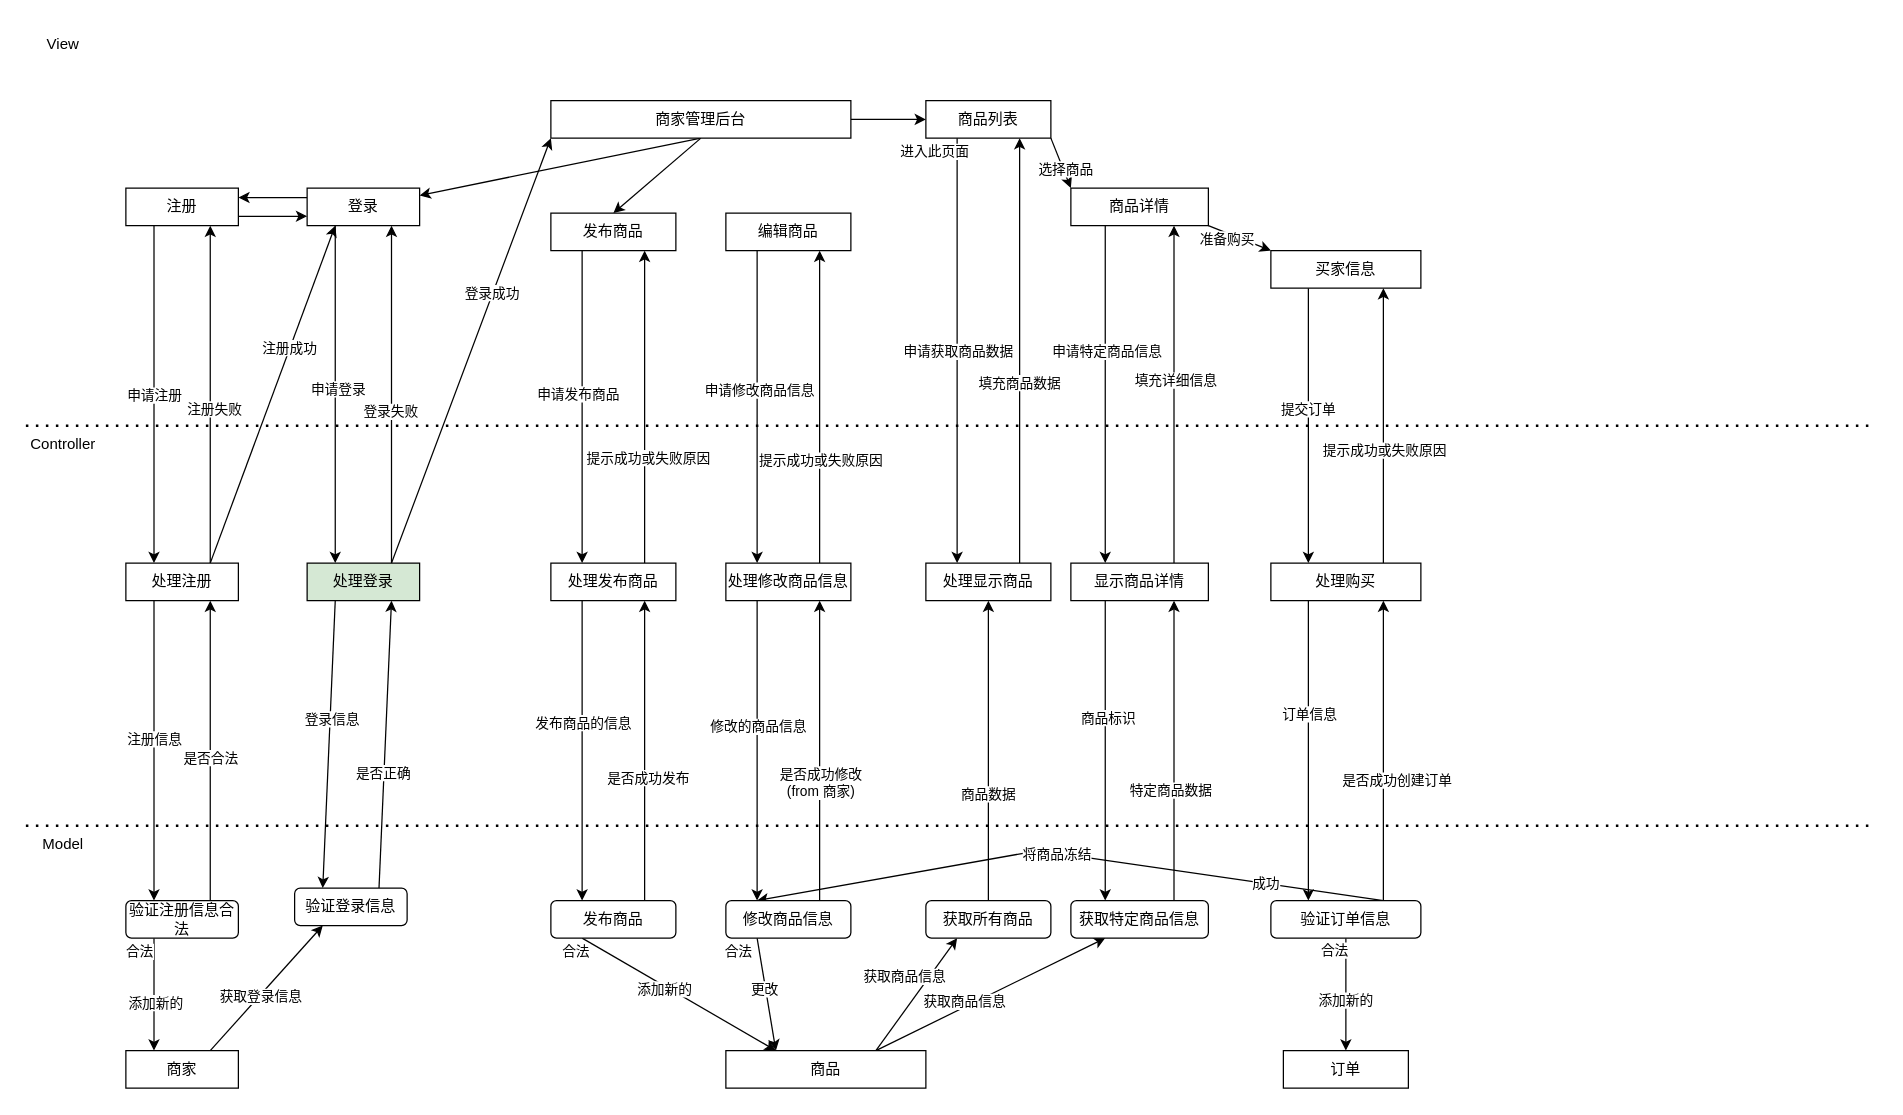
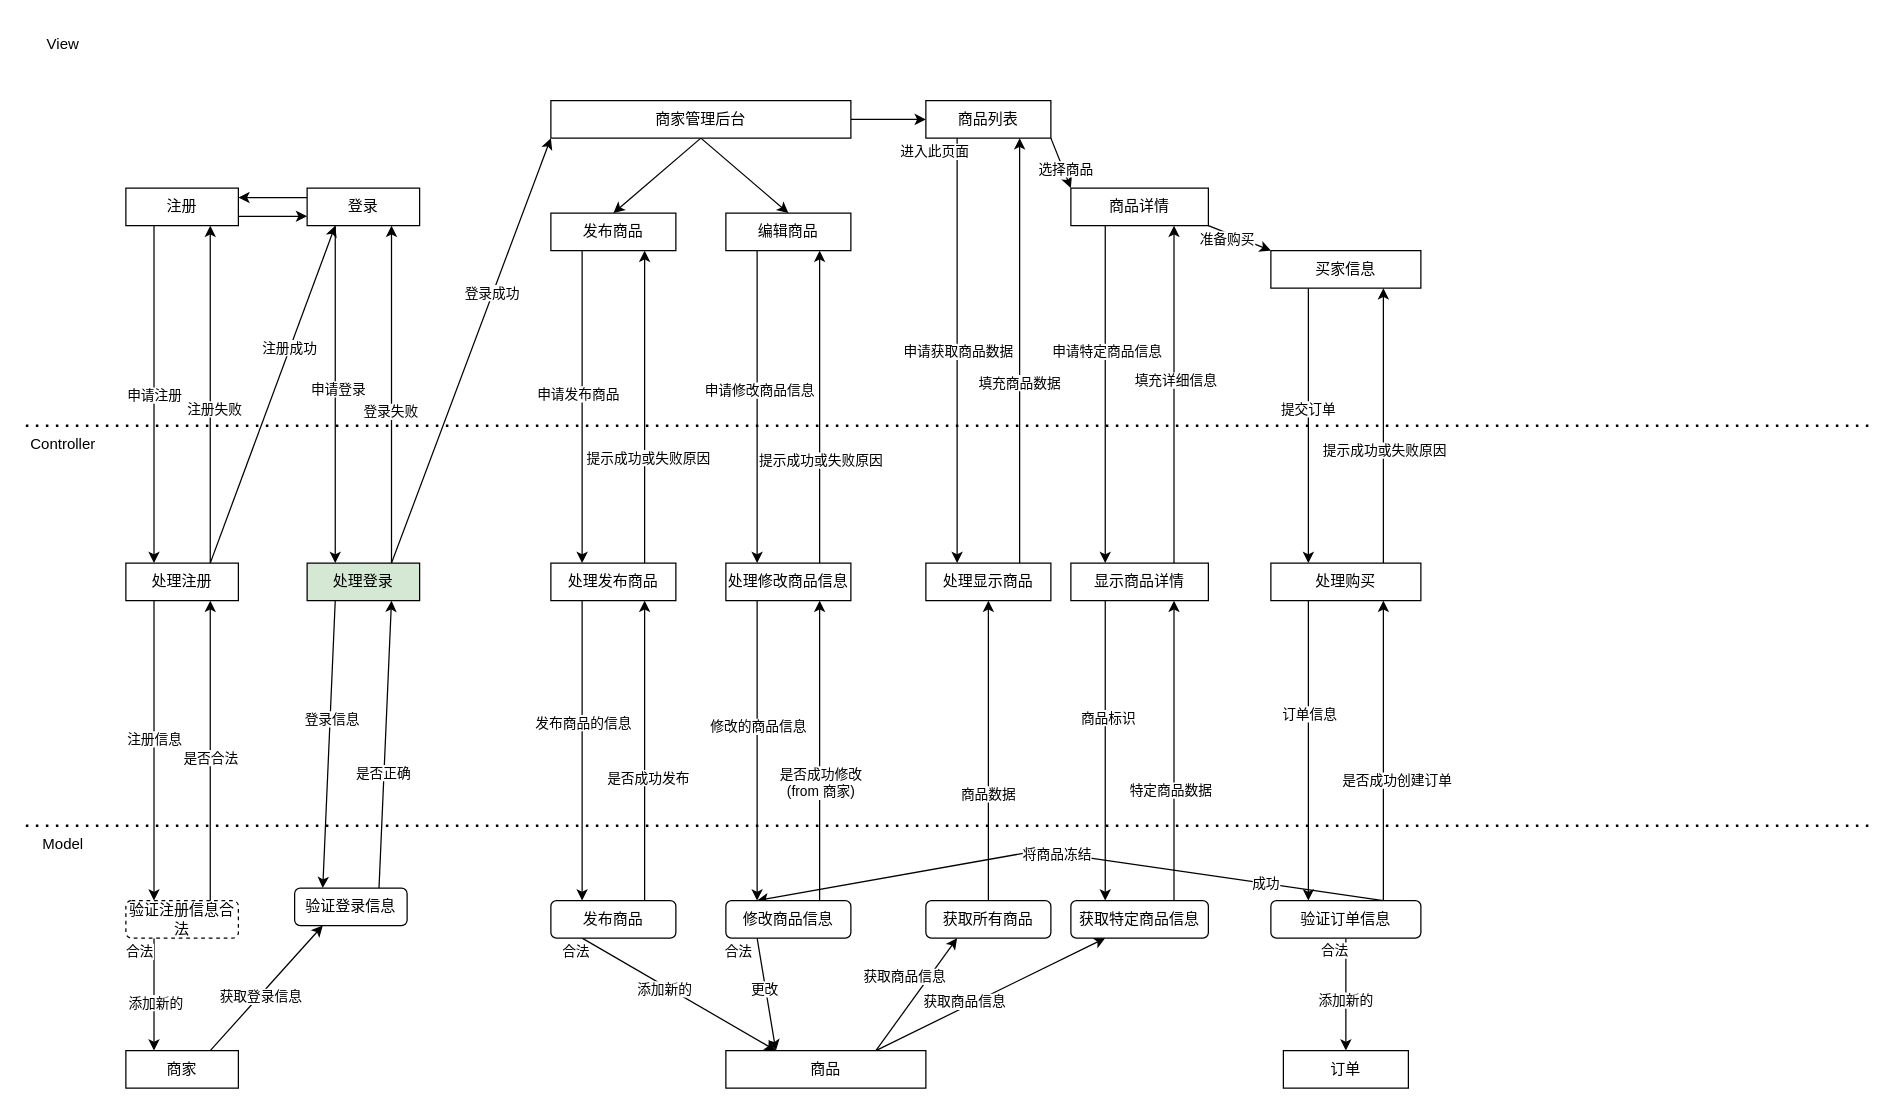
(560, 167) -> (741, 173)
(182, 919) -> (182, 919)
